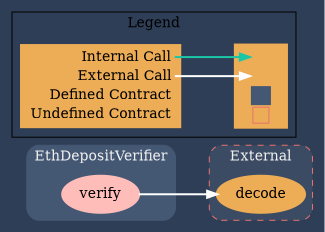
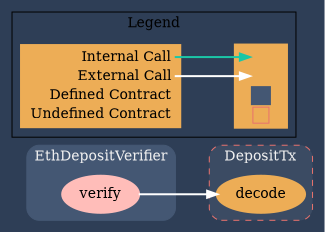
(261, 157) -> (261, 157)
